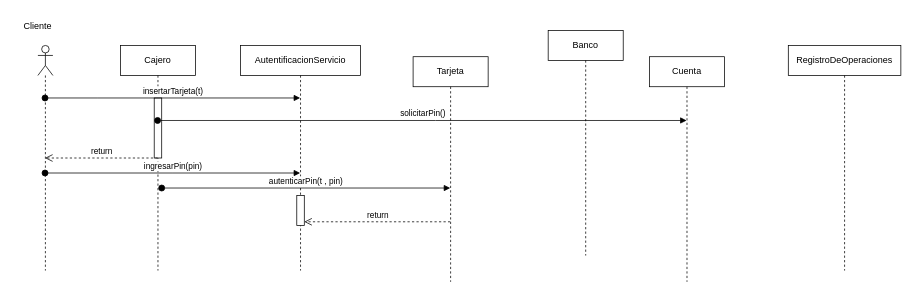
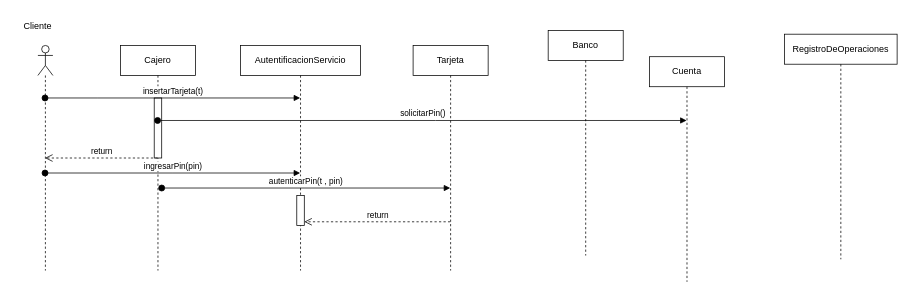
(844, 158) -> (840, 147)
(450, 169) -> (450, 158)
